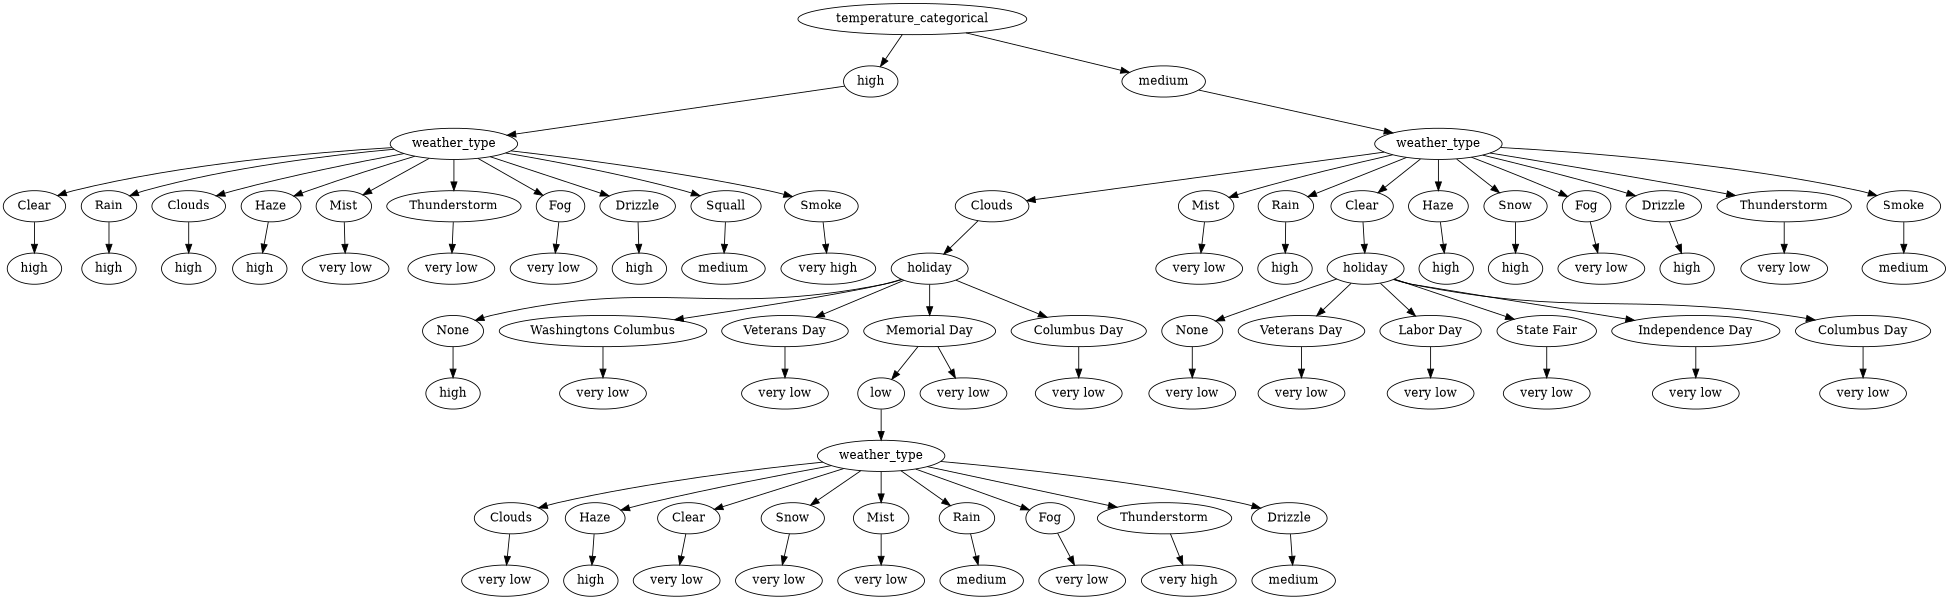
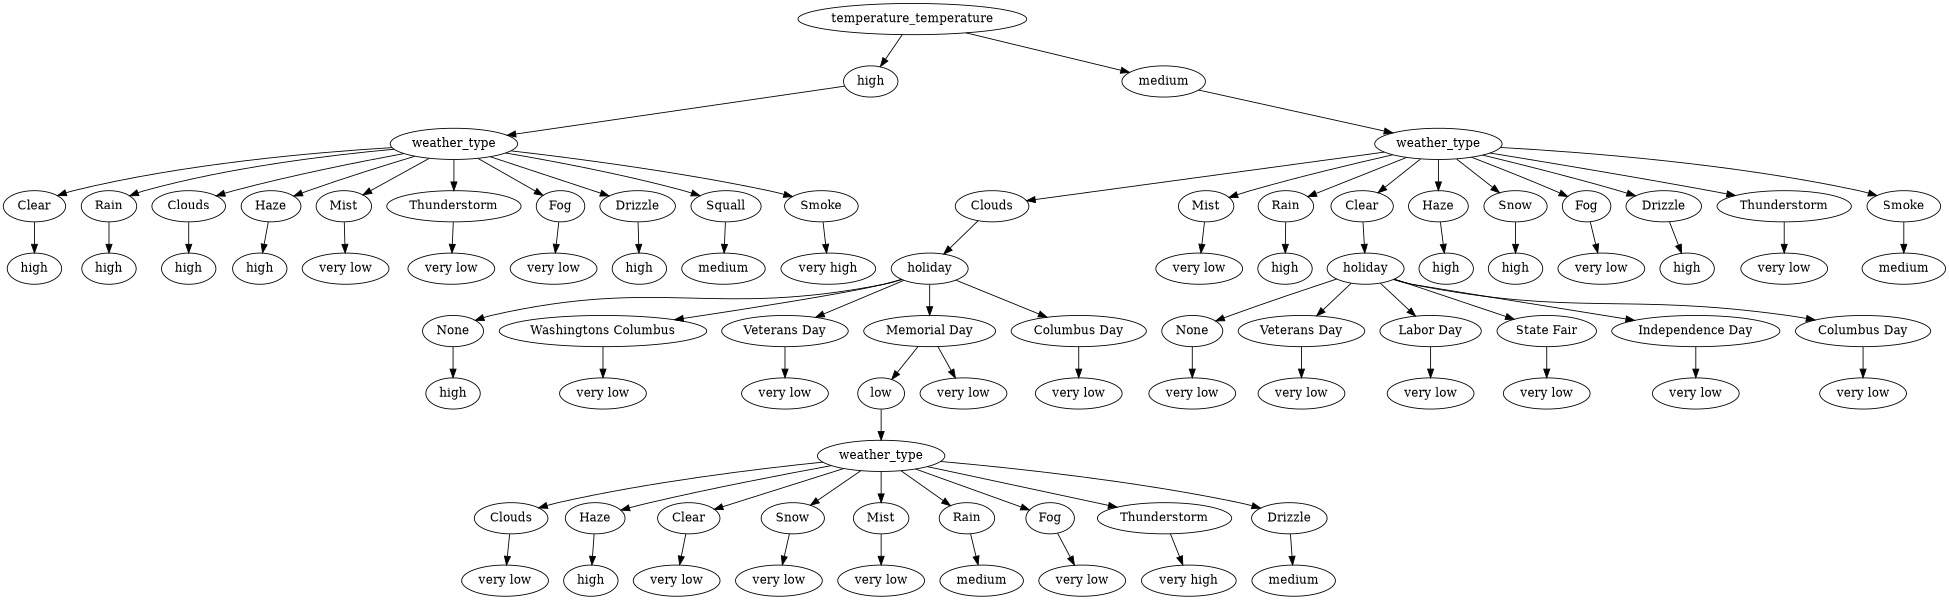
(912, 19) -> (912, 19)
